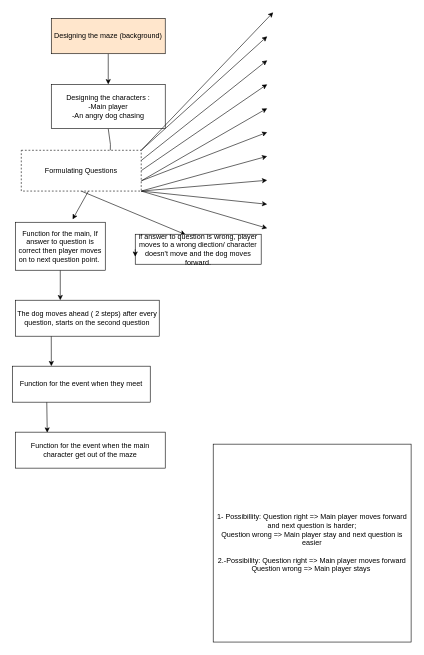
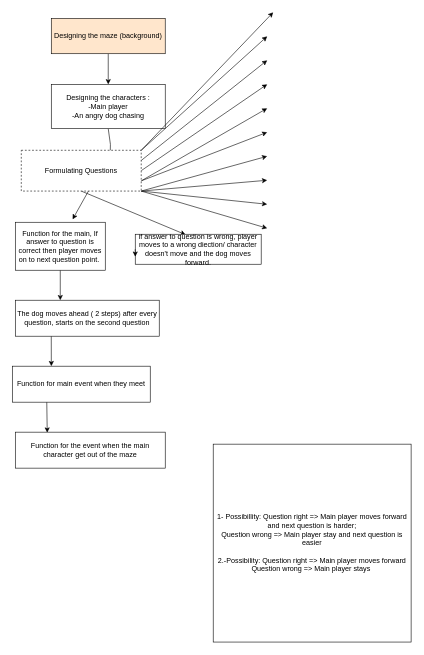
(81, 384) -> (81, 384)
